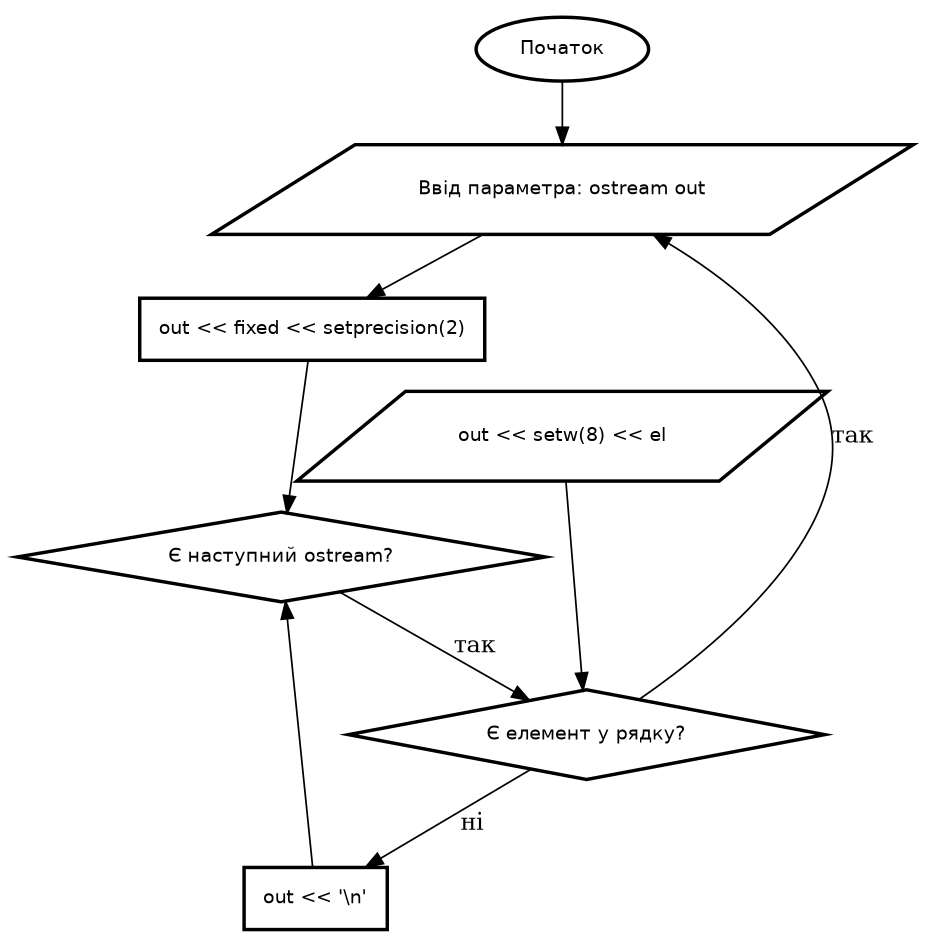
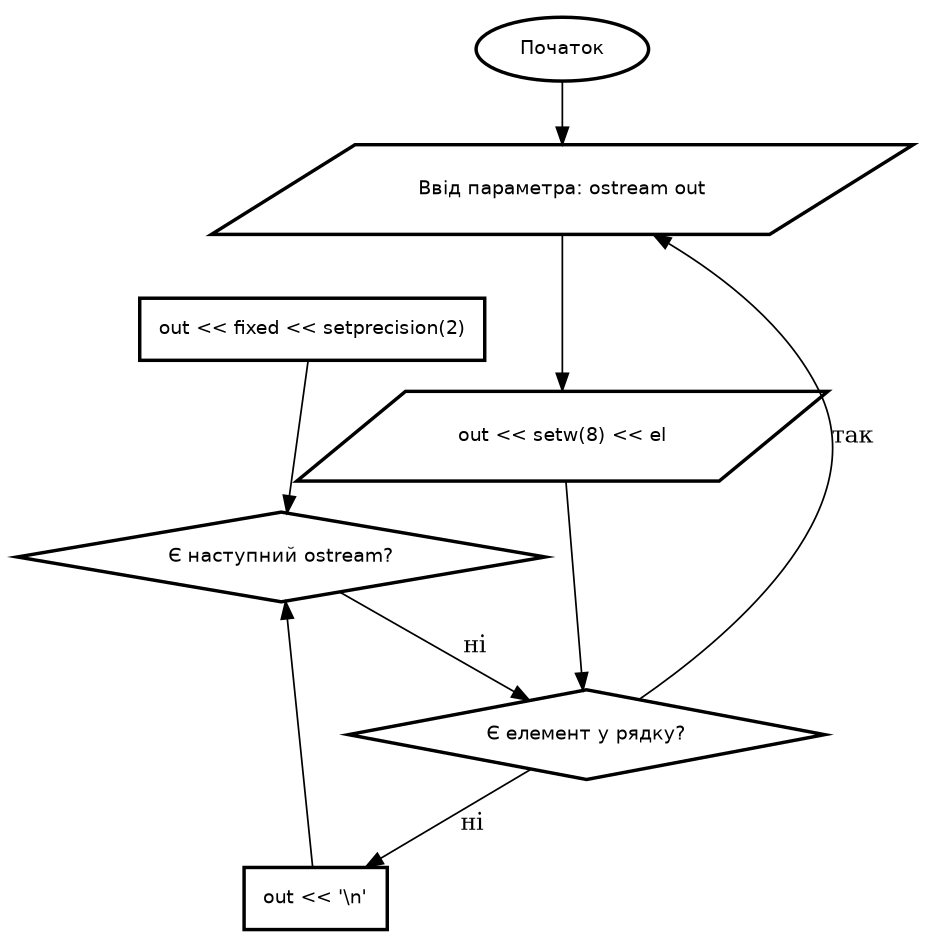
(433, 262) -> (562, 304)
(475, 646) -> (475, 646)
